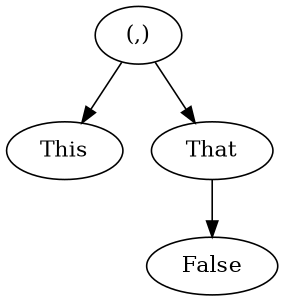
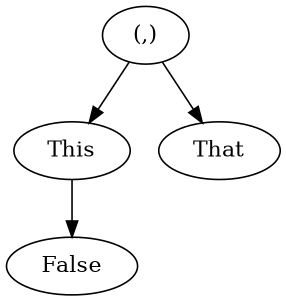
(212, 201) -> (72, 201)
